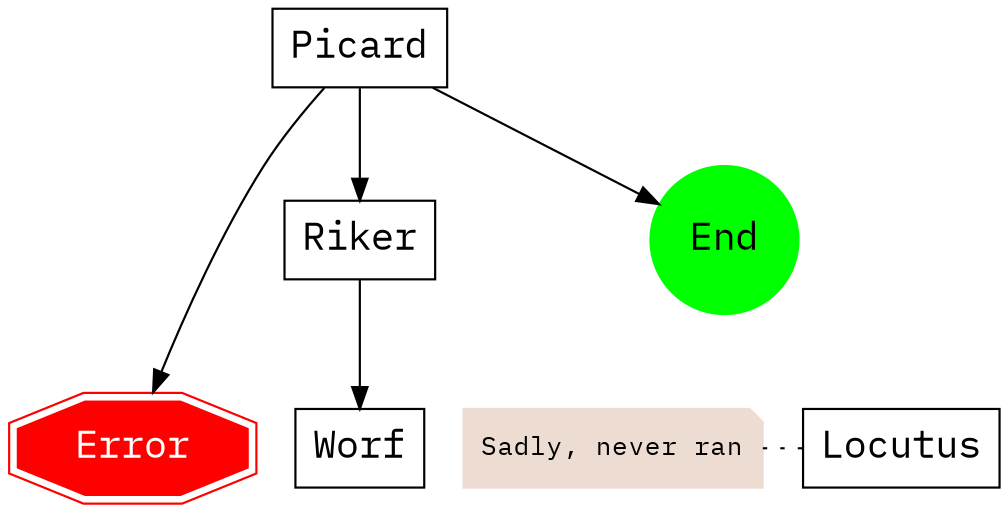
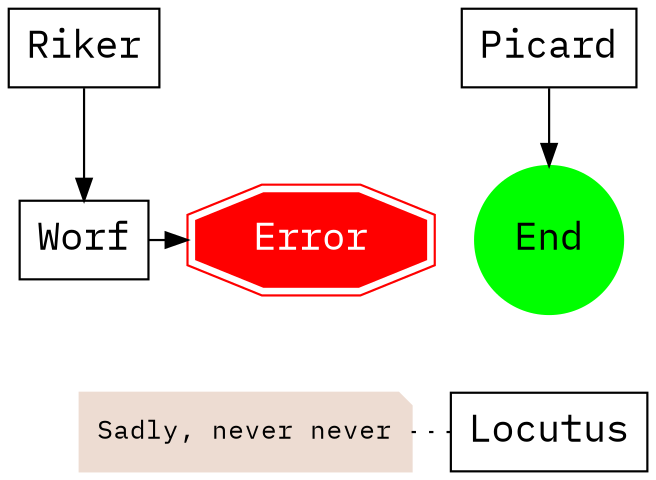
(360, 133) -> none
(231, 223) -> (157, 240)
(613, 448) -> (246, 432)
